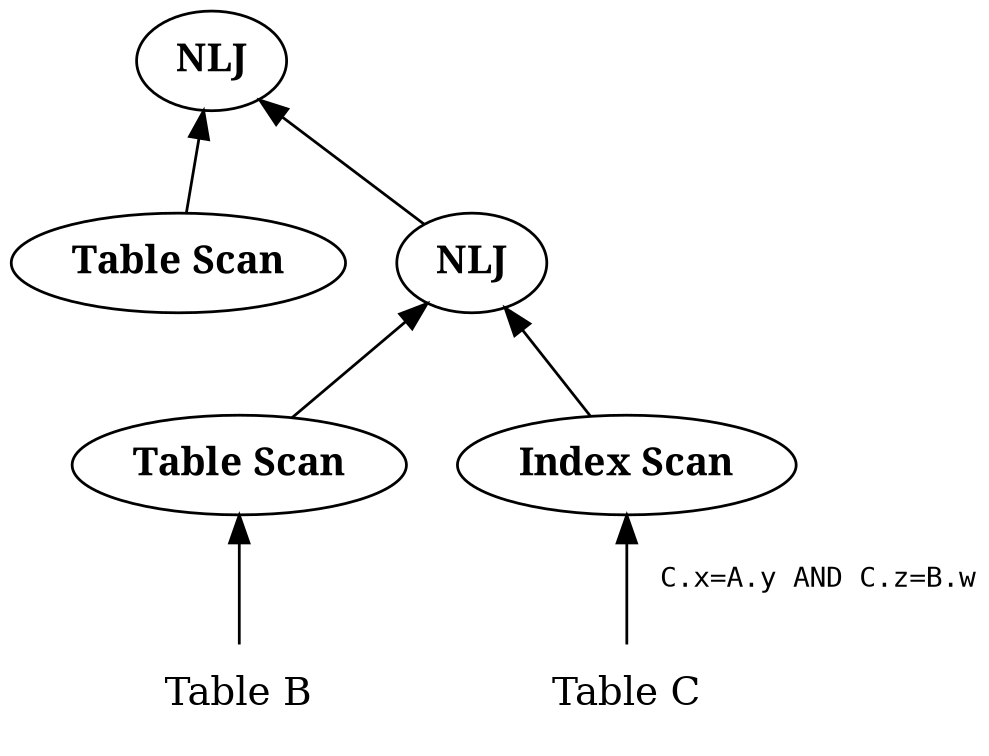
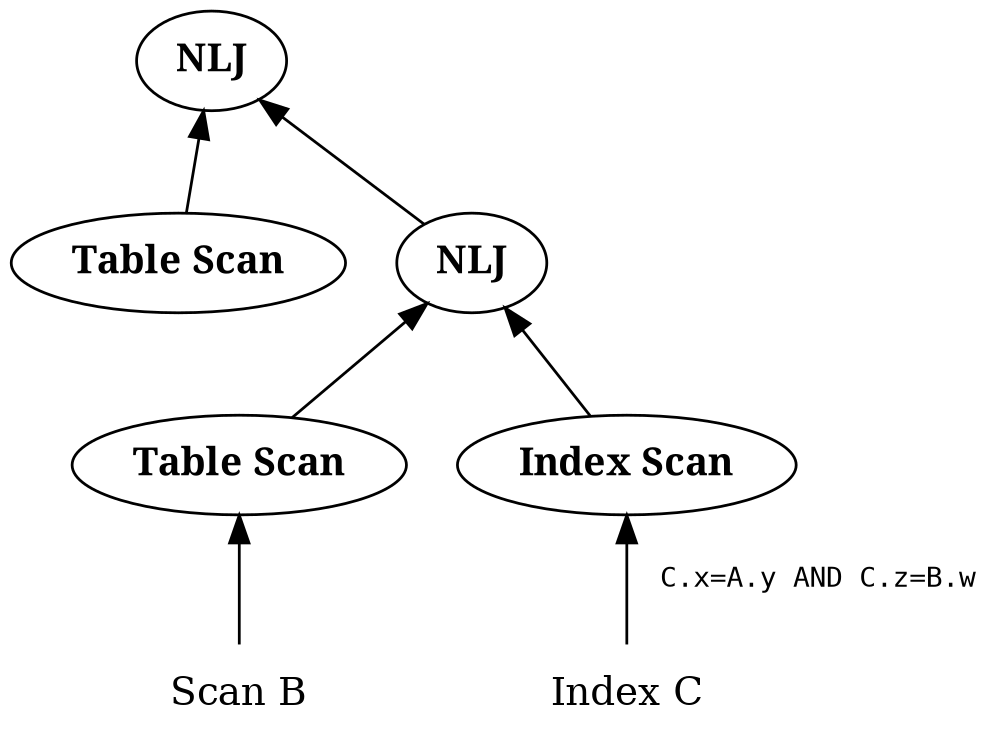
(239, 695) -> (239, 695)
(627, 695) -> (627, 695)
